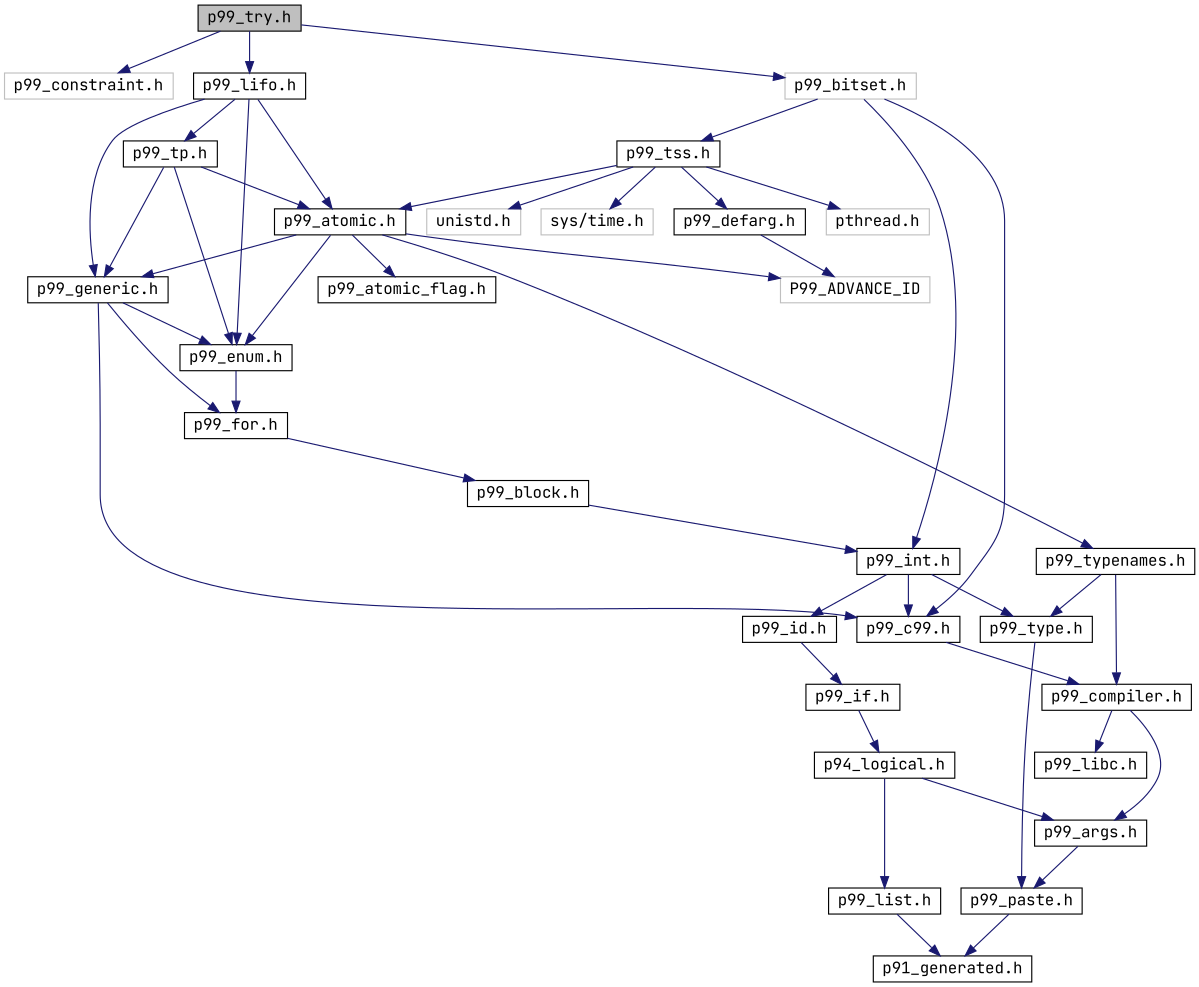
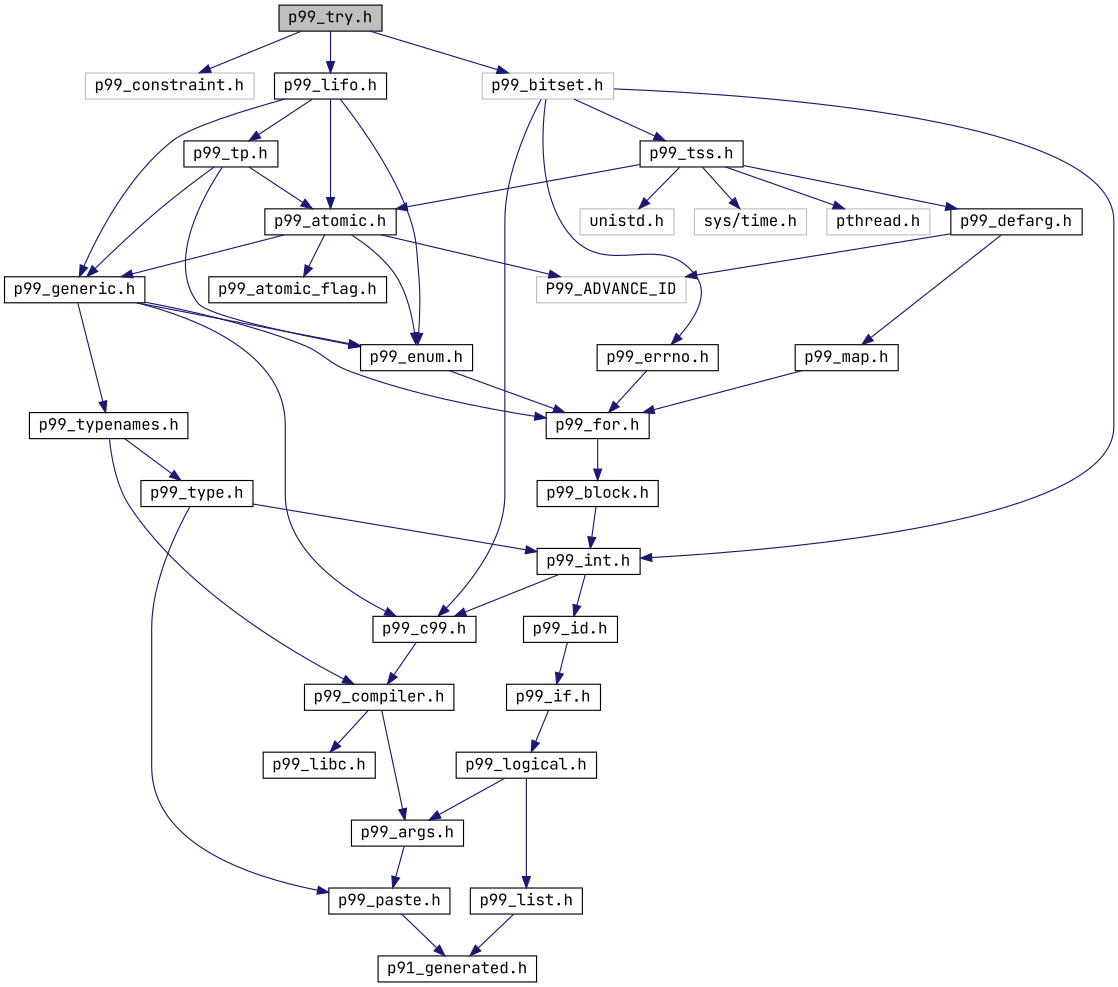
none -> (658, 358)
none -> (847, 358)
(738, 375) -> (90, 352)
(967, 593) -> (389, 527)
(885, 765) -> (526, 765)
